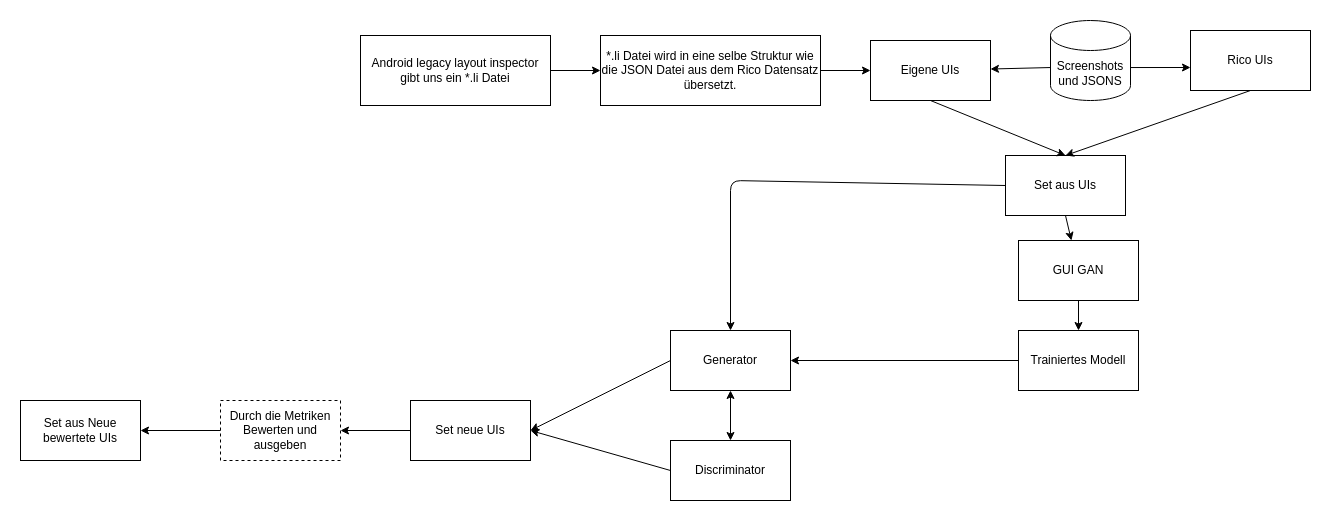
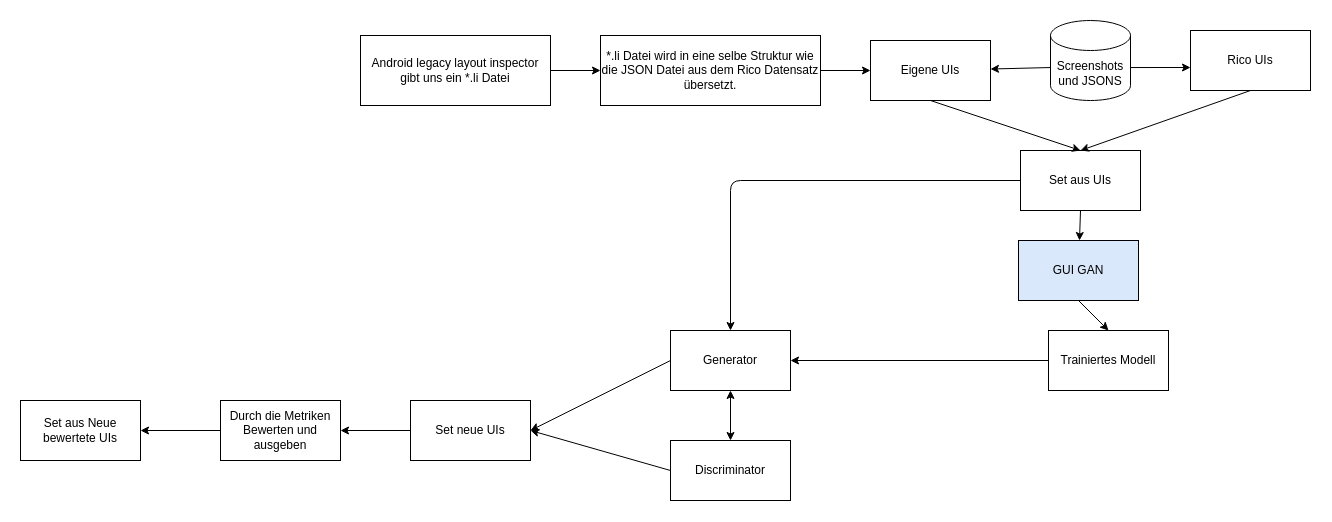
(1066, 186) -> (1081, 181)
(1079, 271) -> (1079, 271)
(1079, 361) -> (1109, 361)
(281, 431) -> (281, 431)
